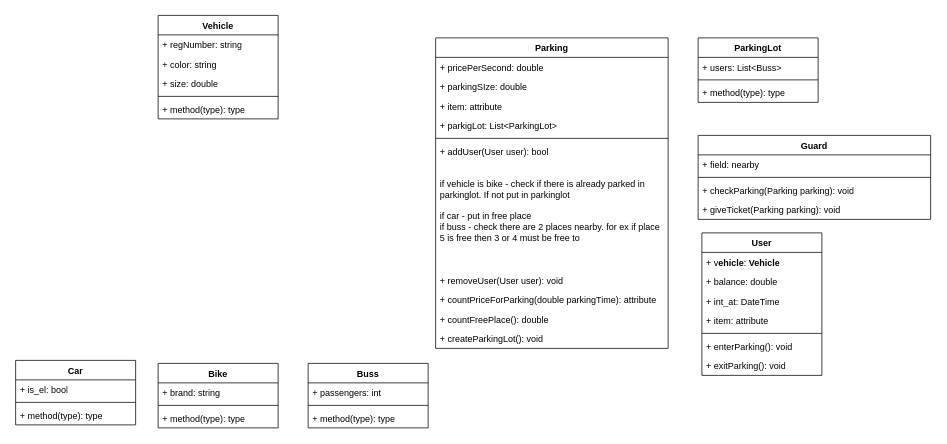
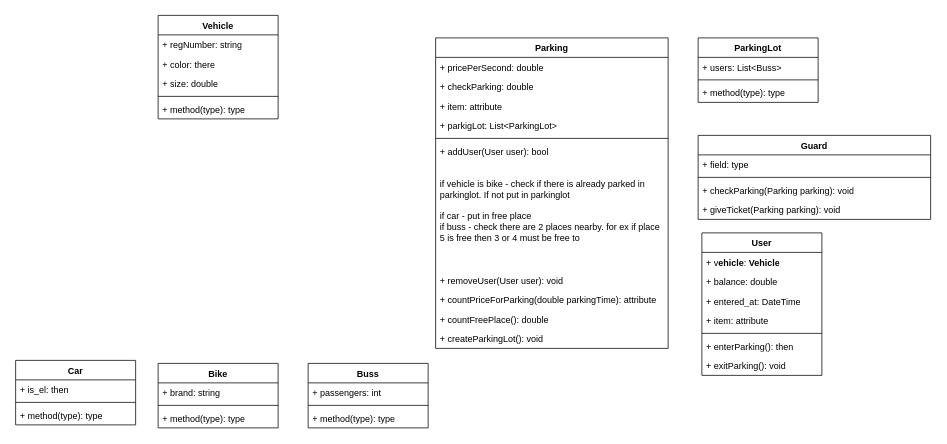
(194, 65) -> (193, 65)
(487, 88) -> (489, 88)
(734, 166) -> (729, 166)
(746, 302) -> (757, 302)
(756, 347) -> (757, 347)
(46, 391) -> (47, 391)
